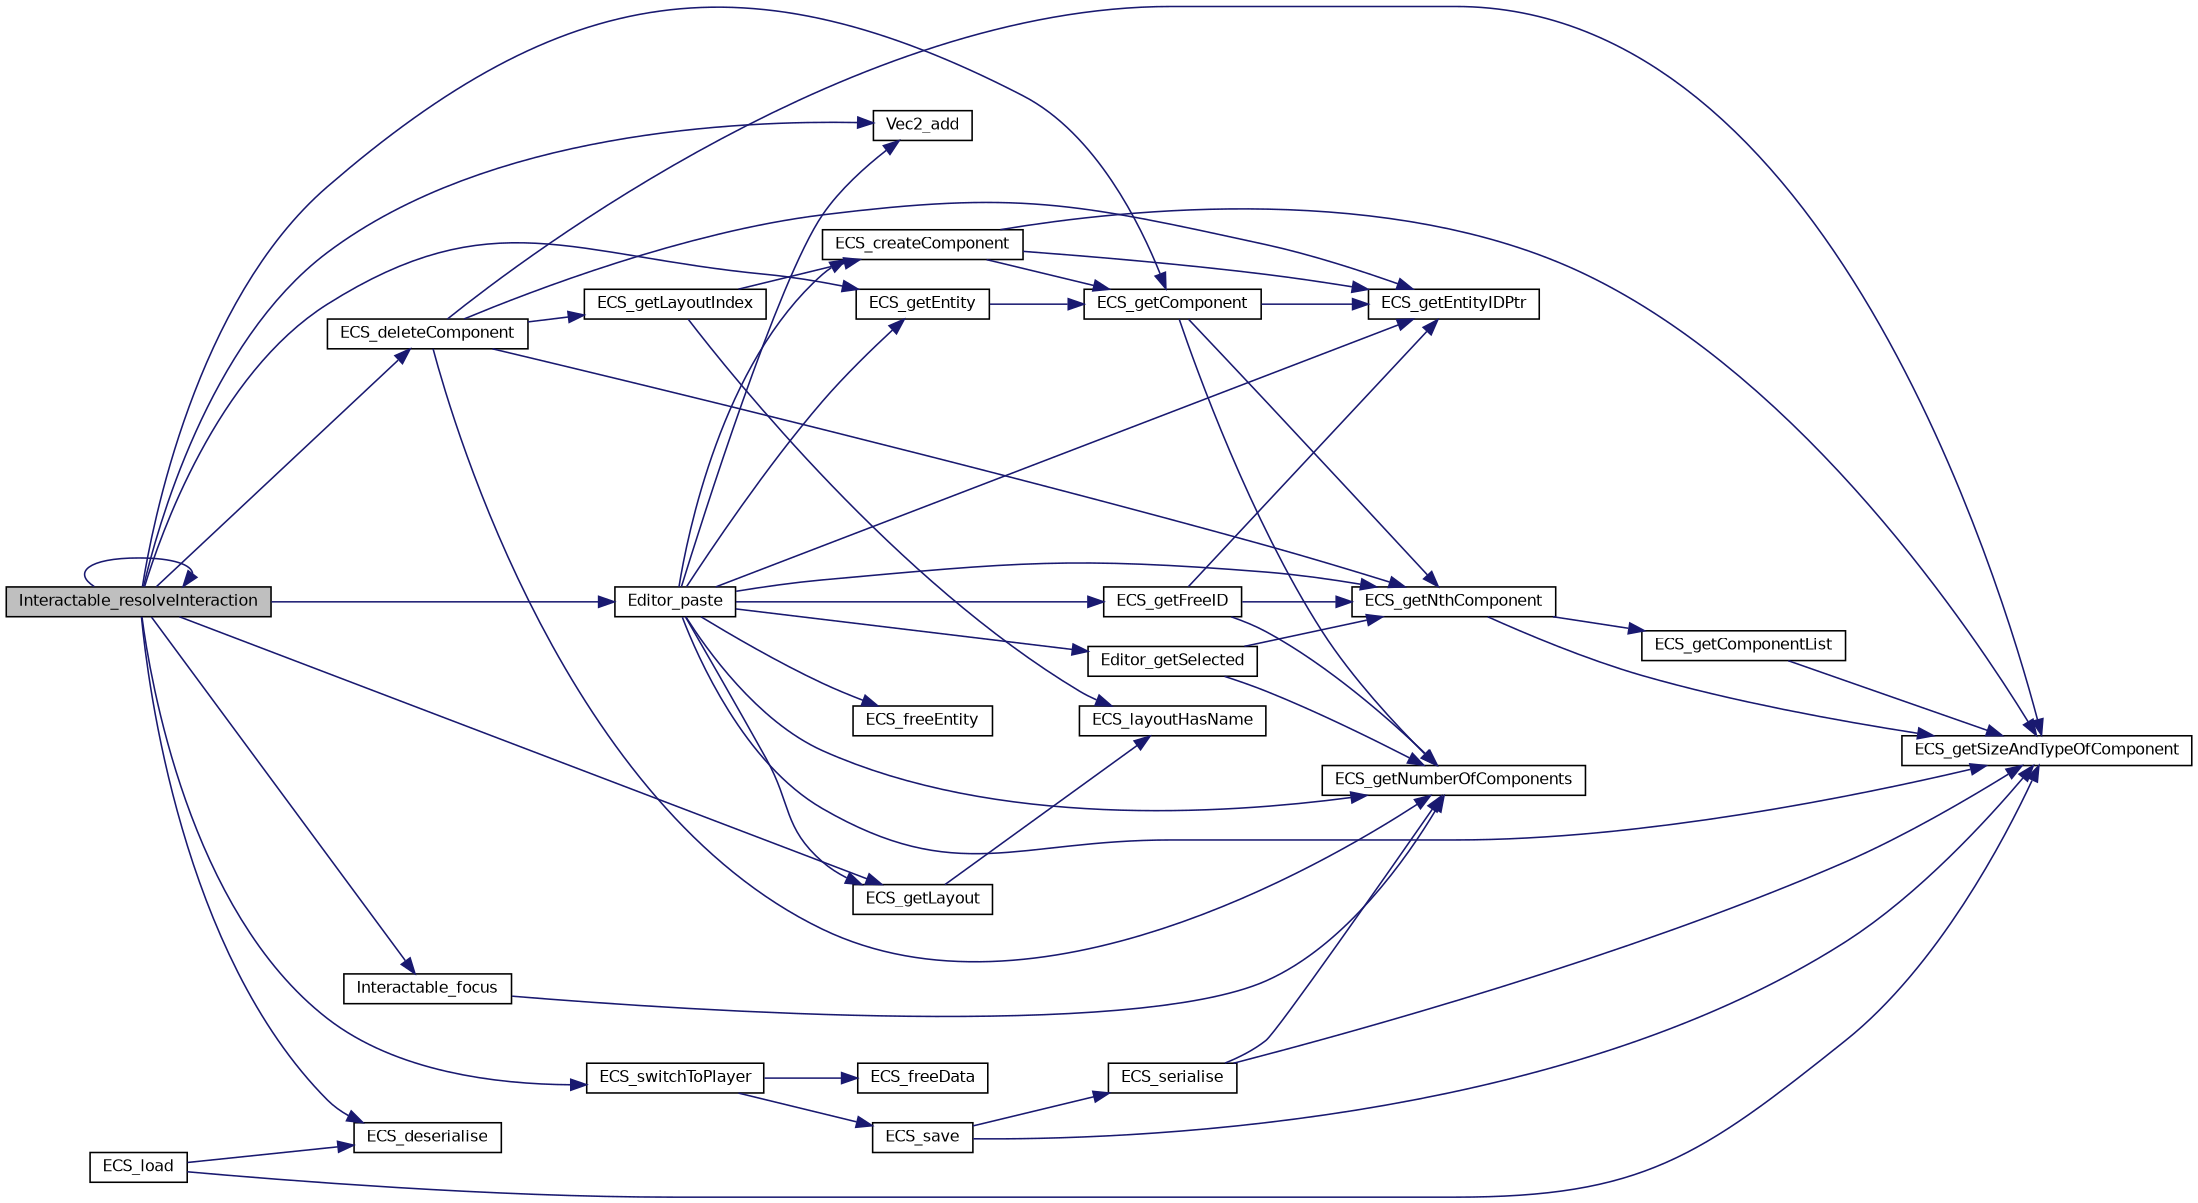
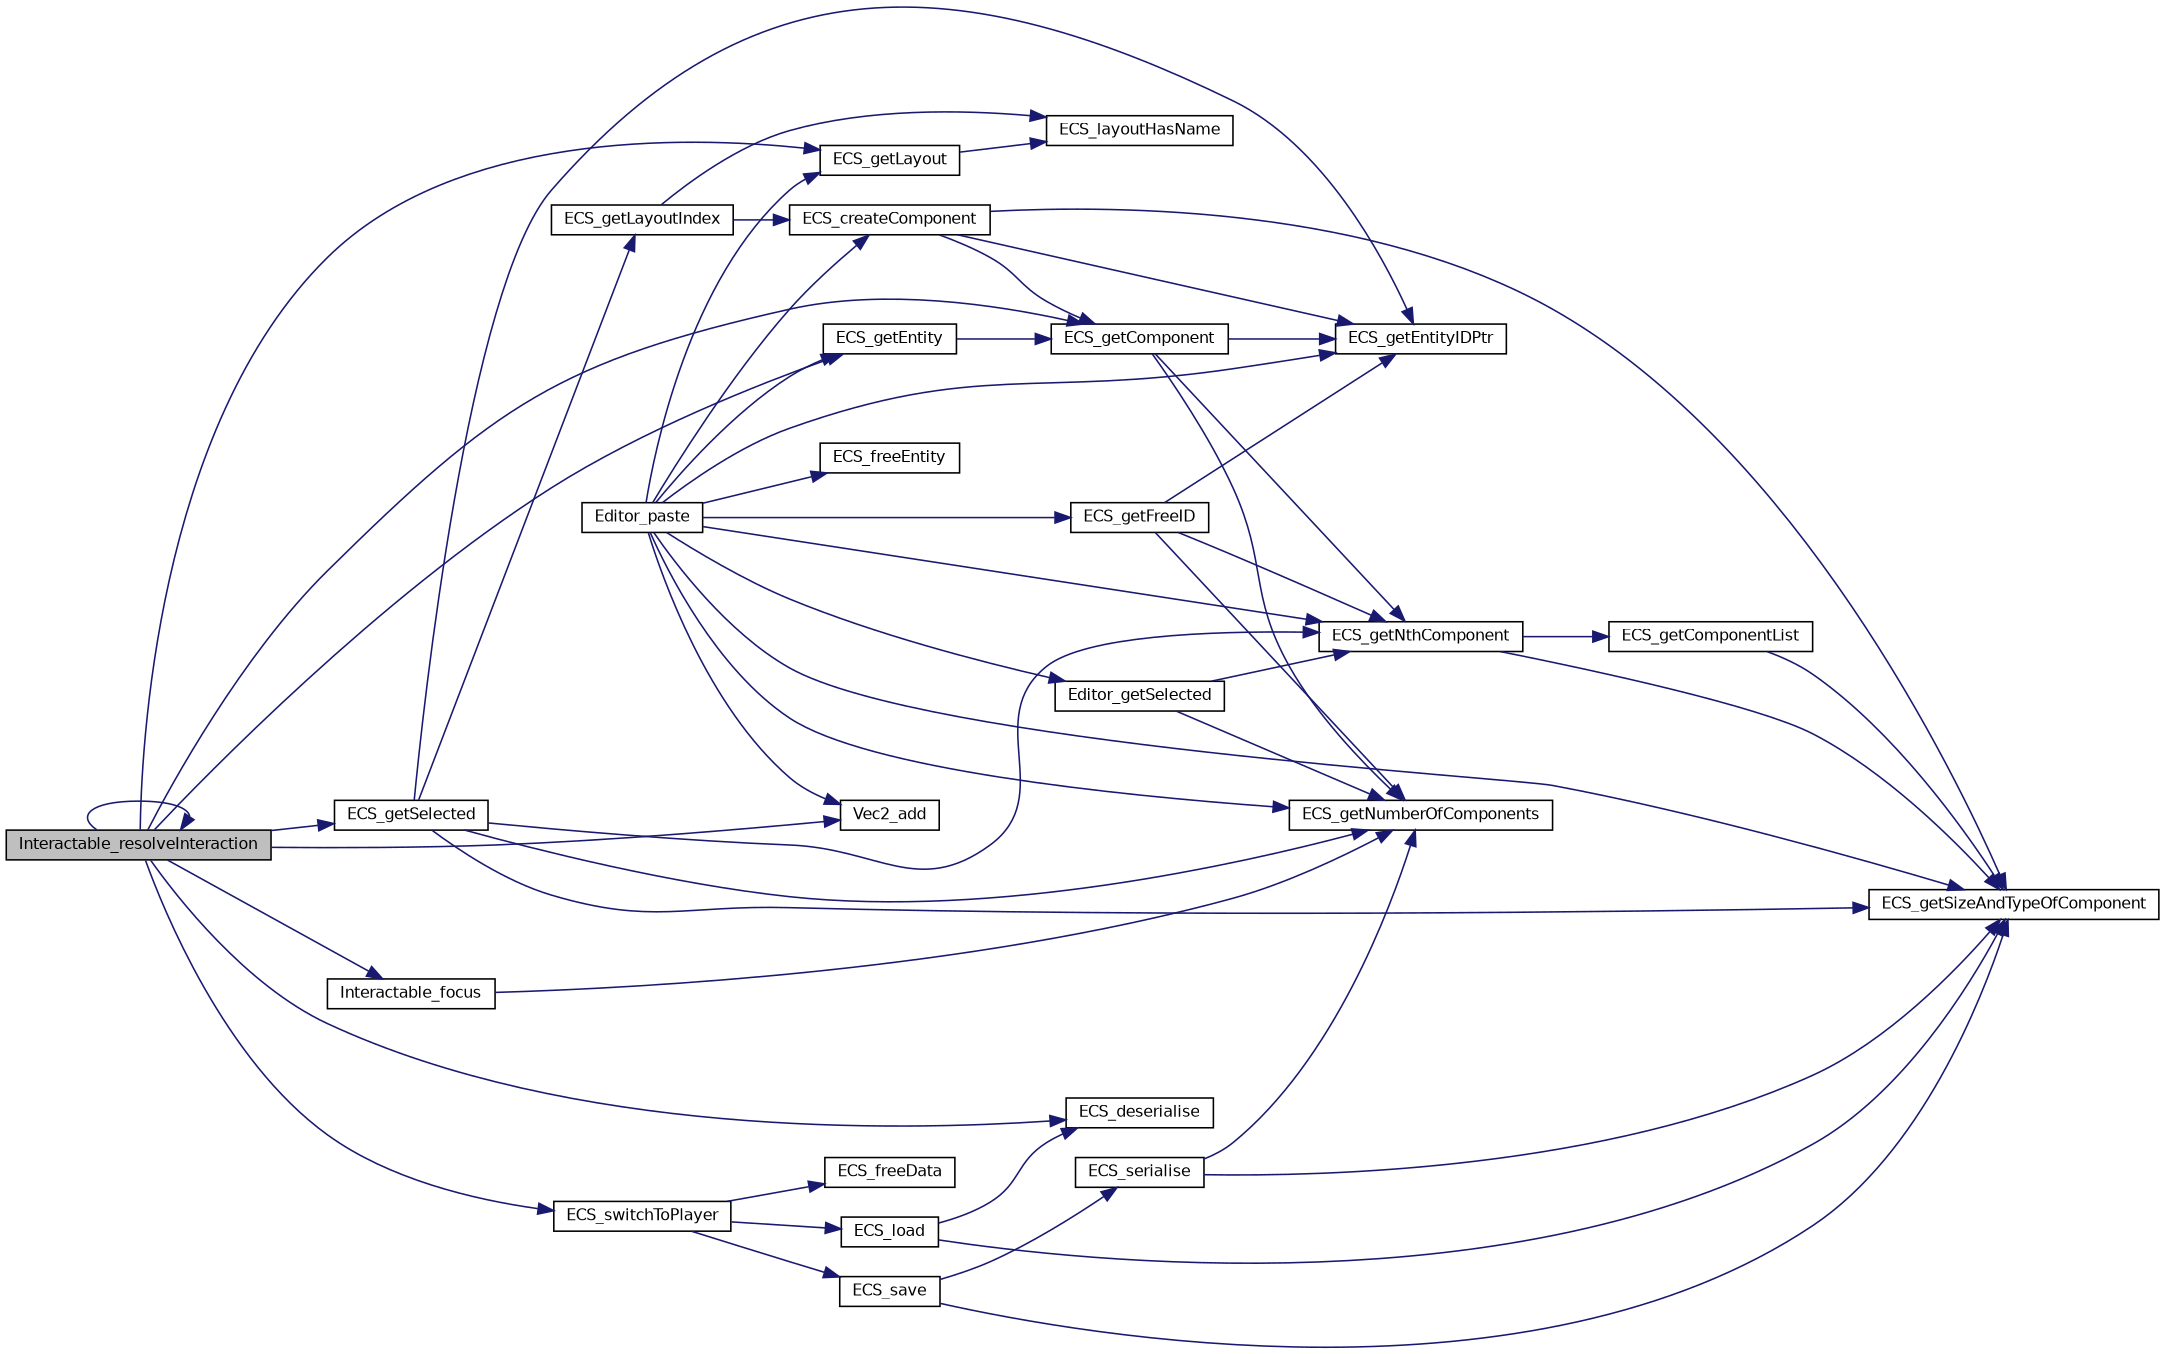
(428, 334) -> (411, 815)
(435, 602) -> none
none -> (778, 1225)
